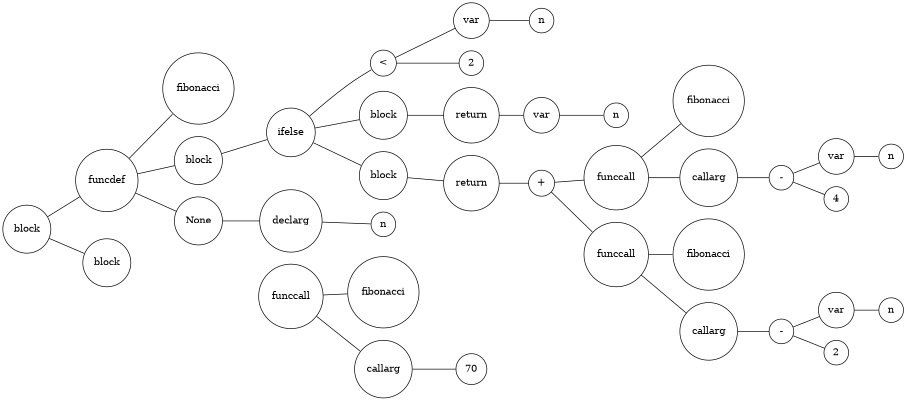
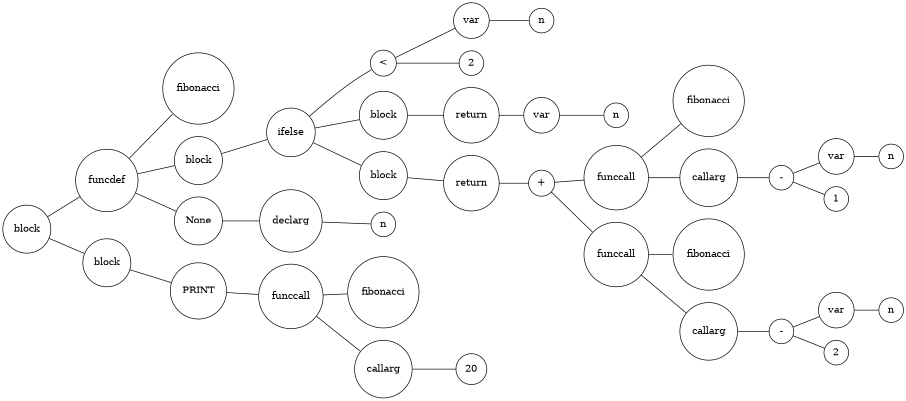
(836, 199) -> (836, 199)
none -> (198, 291)
(471, 369) -> (471, 369)
